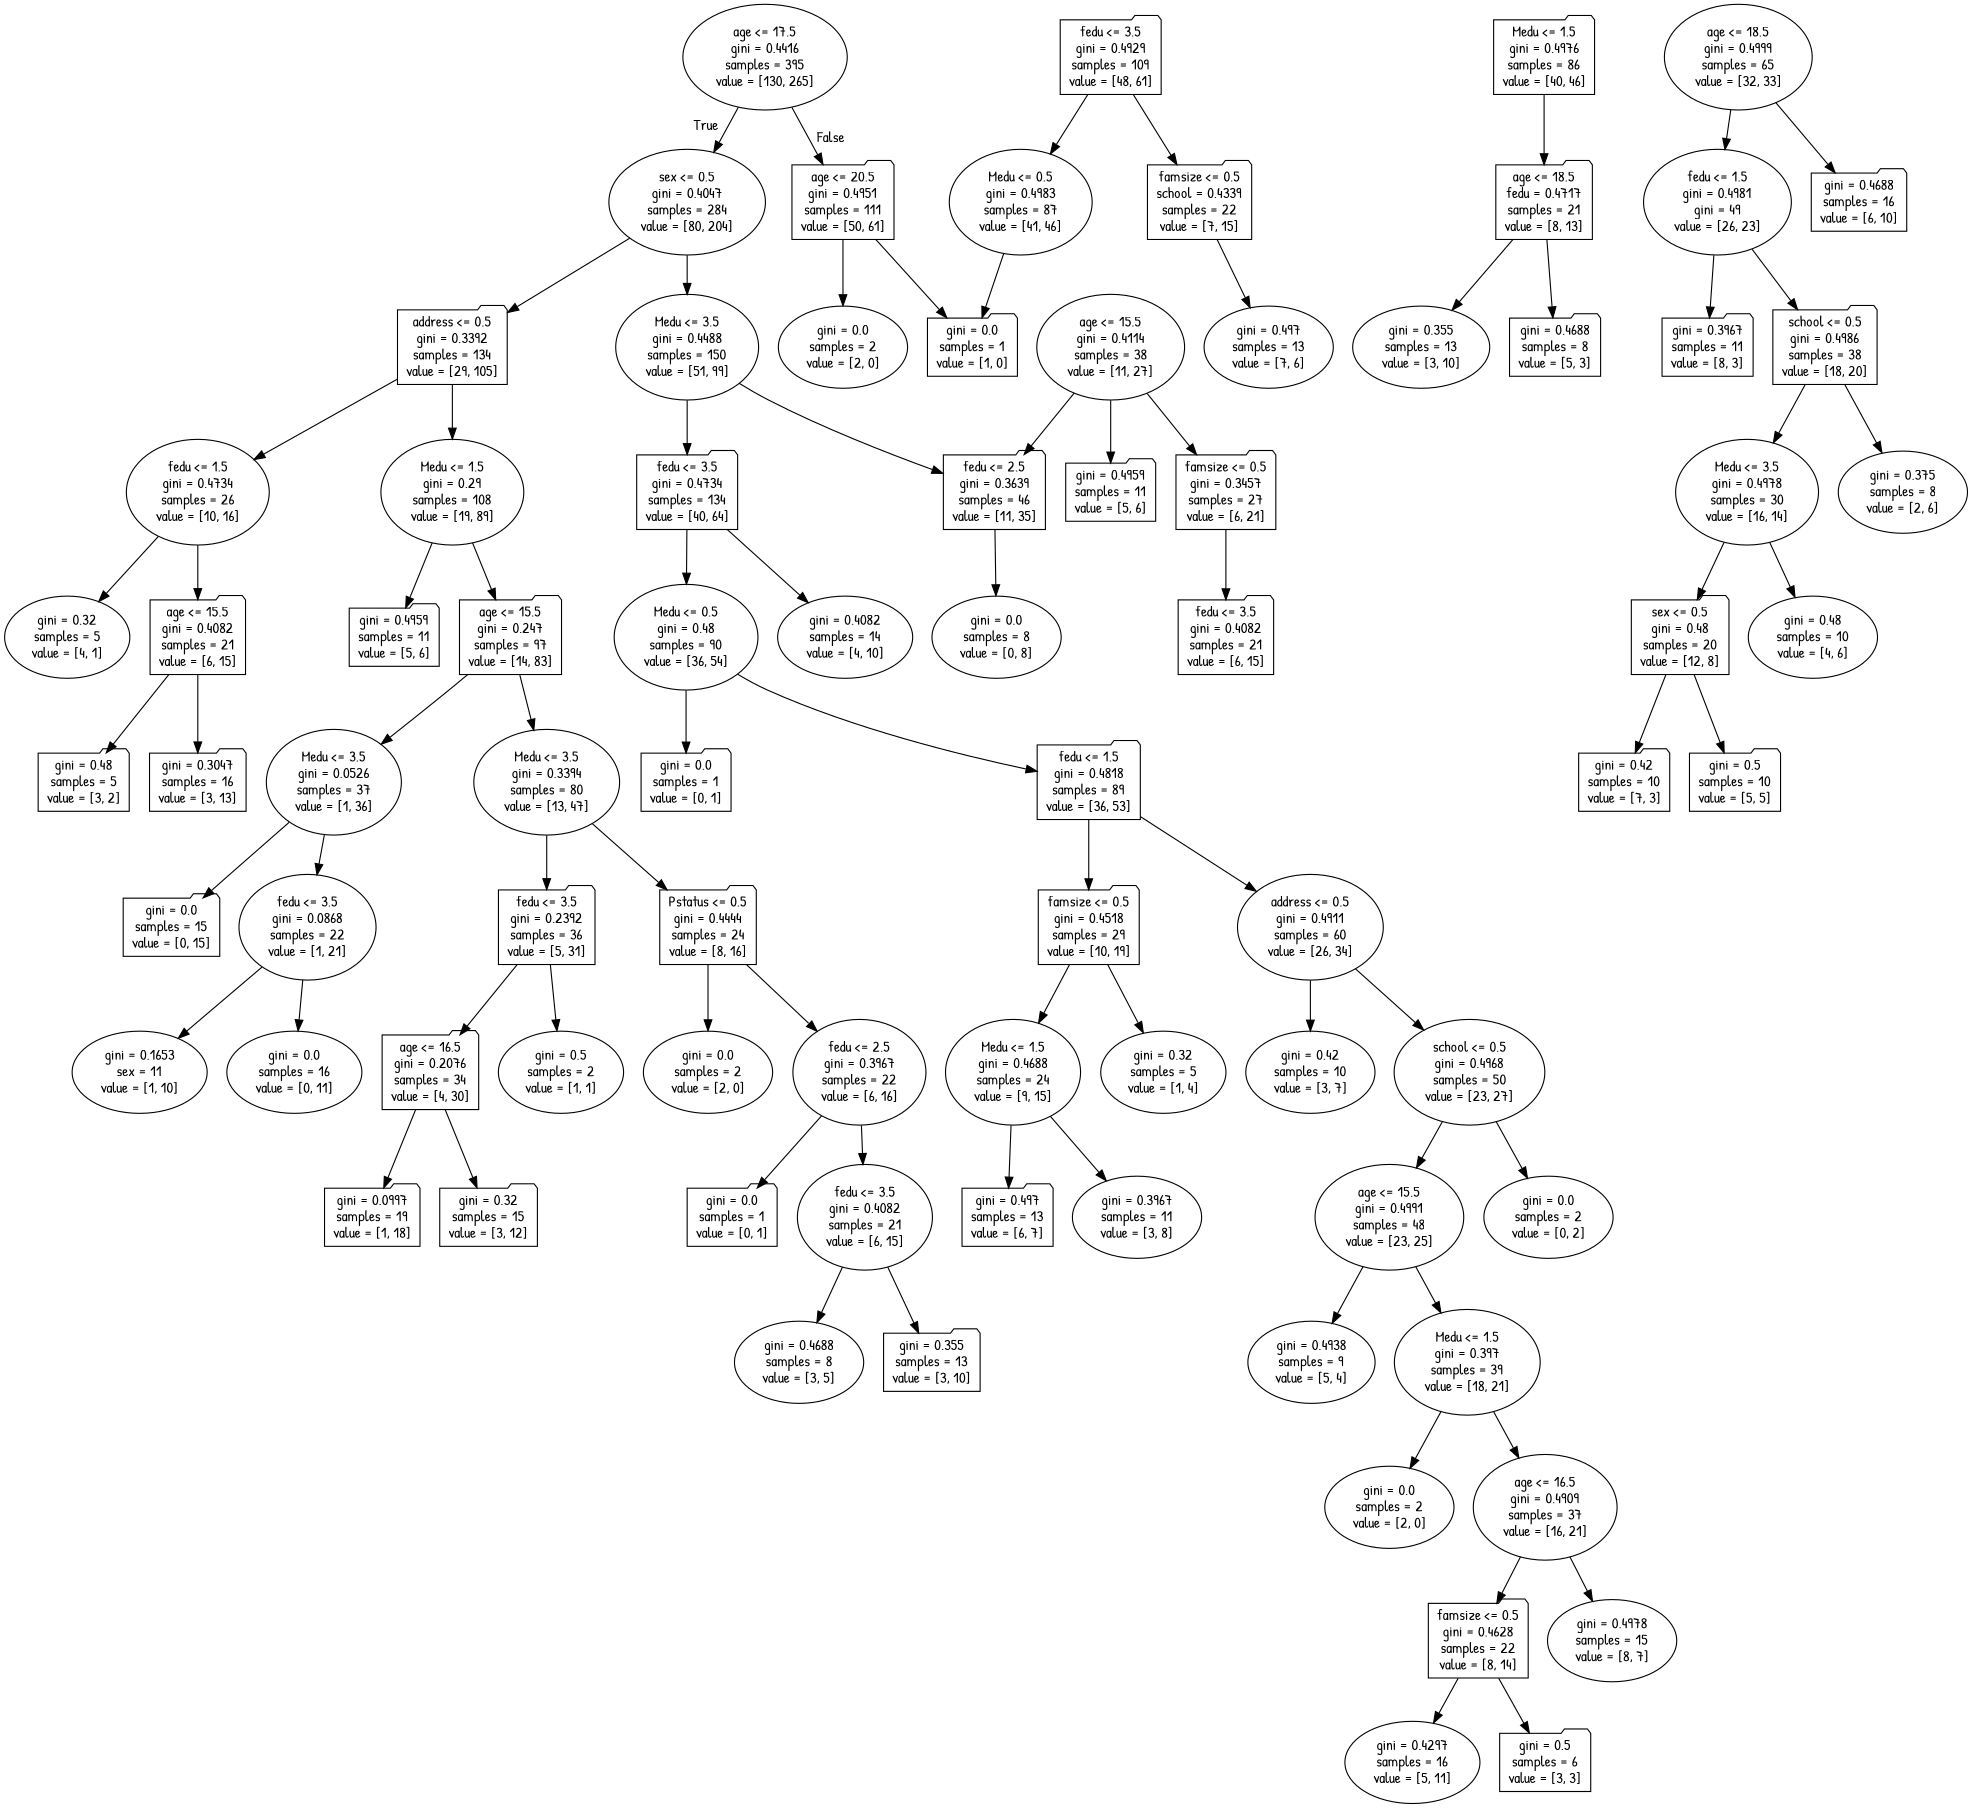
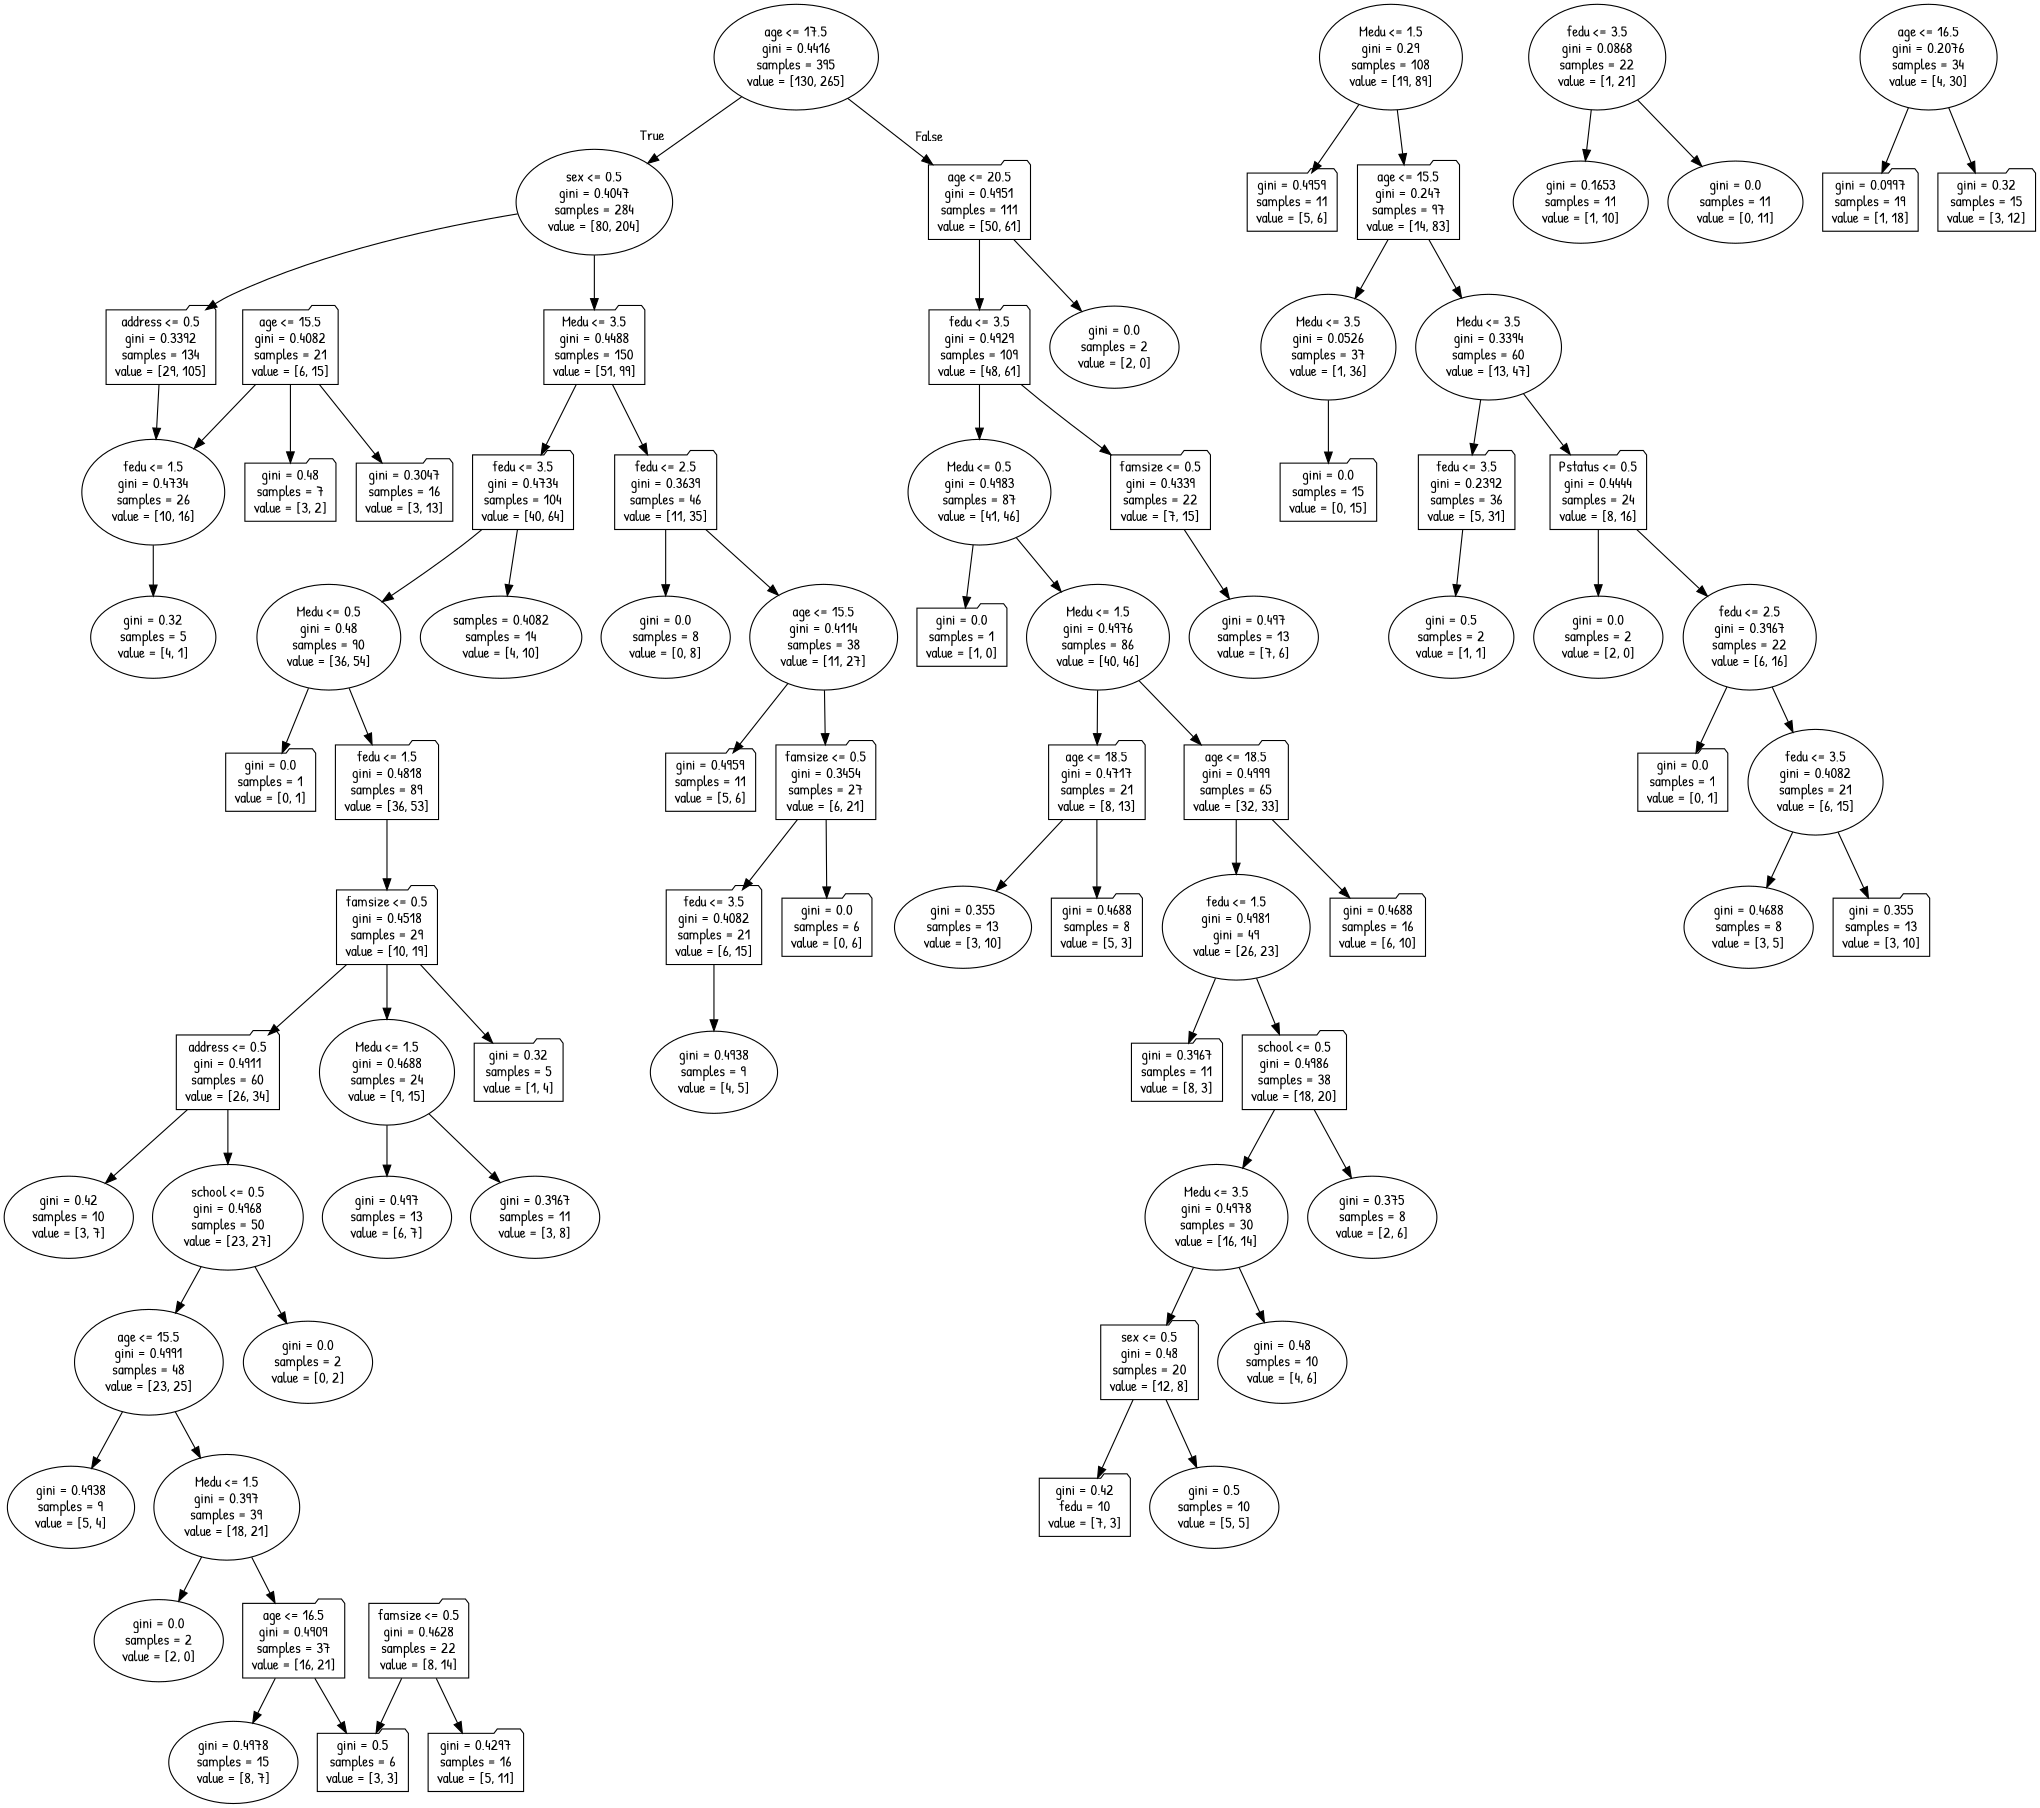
(1544, 57) -> (1098, 637)
(1738, 57) -> (1236, 782)
(1200, 202) -> (1161, 492)
(1544, 202) -> (1097, 782)
(908, 275) -> (979, 269)
(687, 347) -> (594, 347)
(452, 406) -> none
(1053, 419) -> (738, 559)
(687, 492) -> (523, 492)
(1226, 492) -> (826, 782)
none -> (1035, 560)
(198, 567) -> (229, 413)
(845, 637) -> (501, 637)
none -> (1166, 709)
(84, 782) -> (290, 492)
(547, 782) -> (1489, 347)
(1624, 782) -> (1085, 1507)
(1735, 782) -> (1214, 1507)
(322, 849) -> none
(1194, 851) -> (312, 996)
none -> (827, 927)
(1310, 927) -> (228, 1072)
(492, 995) -> none
(140, 1072) -> (1581, 202)
(294, 1072) -> (1735, 202)
(430, 1072) -> (1929, 57)
none -> (714, 1072)
(1163, 1072) -> (519, 1072)
(1008, 1217) -> (387, 1217)
(1545, 1507) -> (294, 1641)
(1511, 1575) -> (328, 1701)
(1412, 1762) -> (476, 1762)
